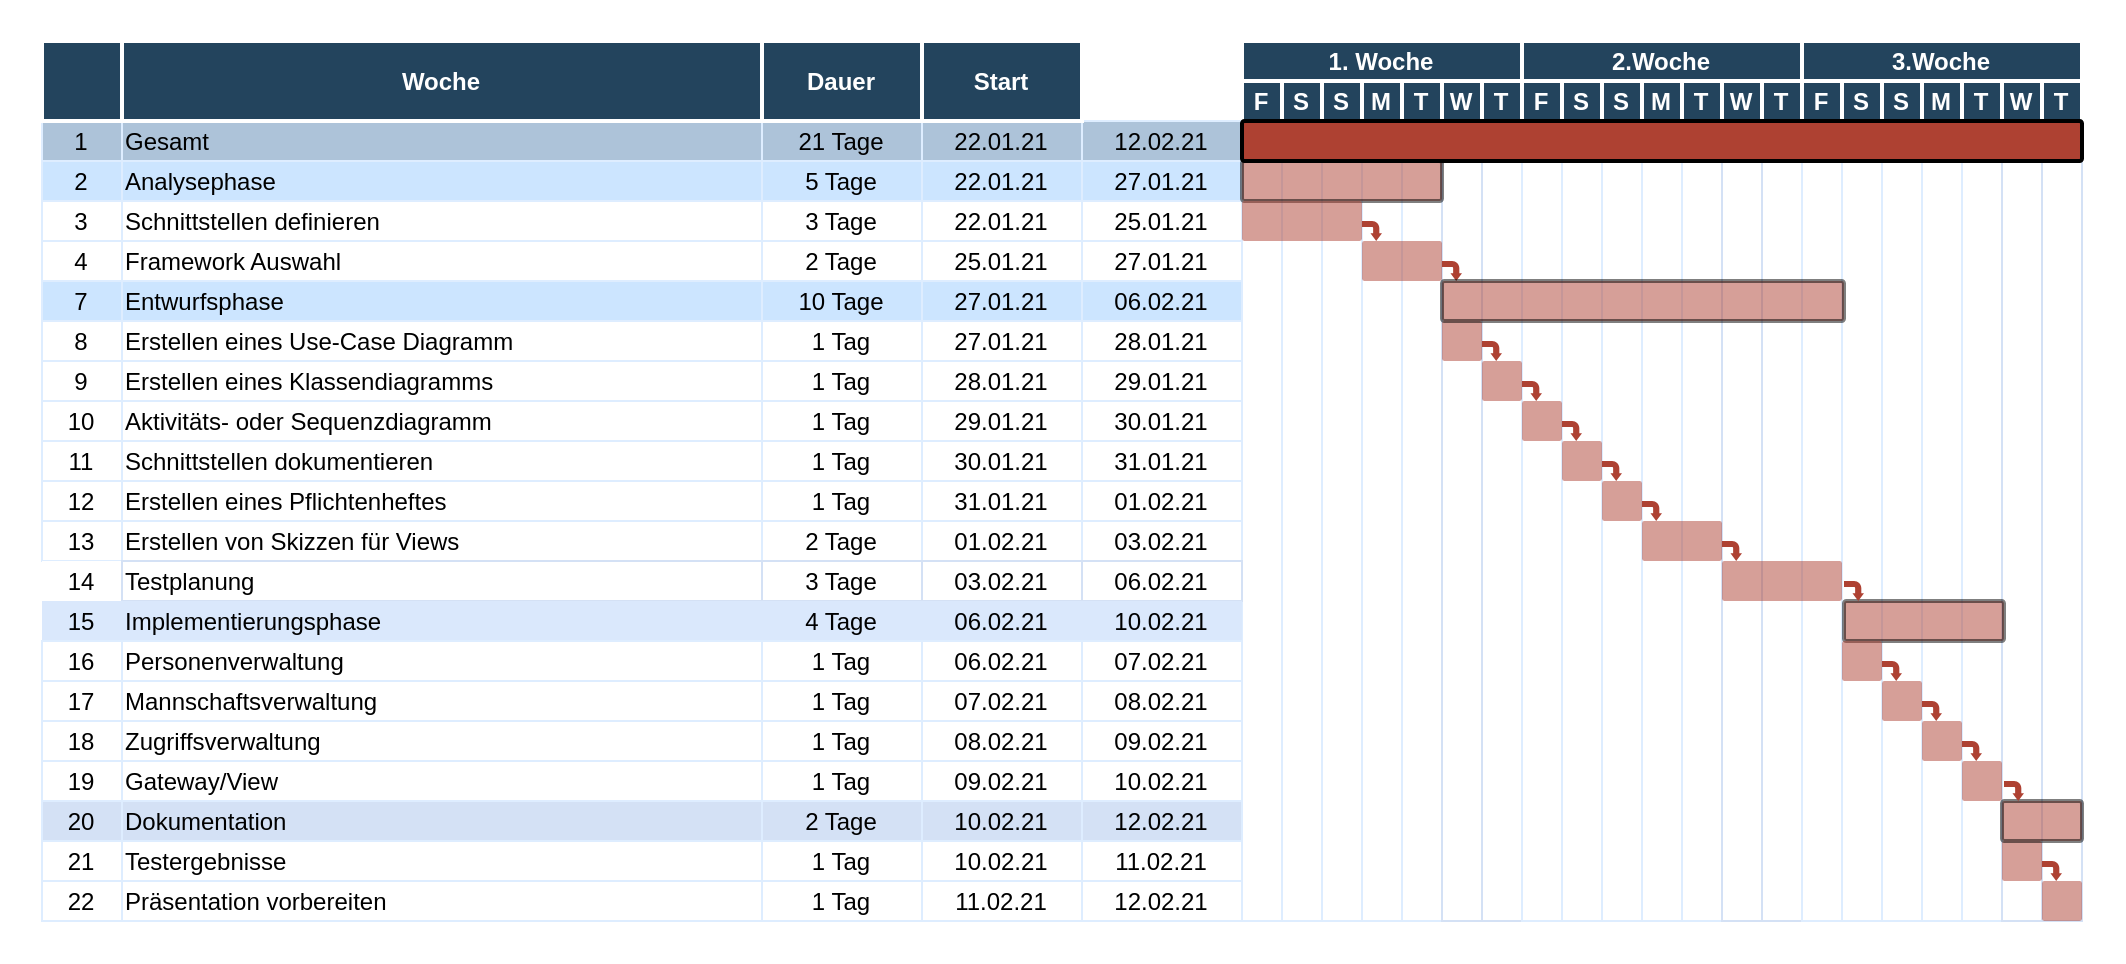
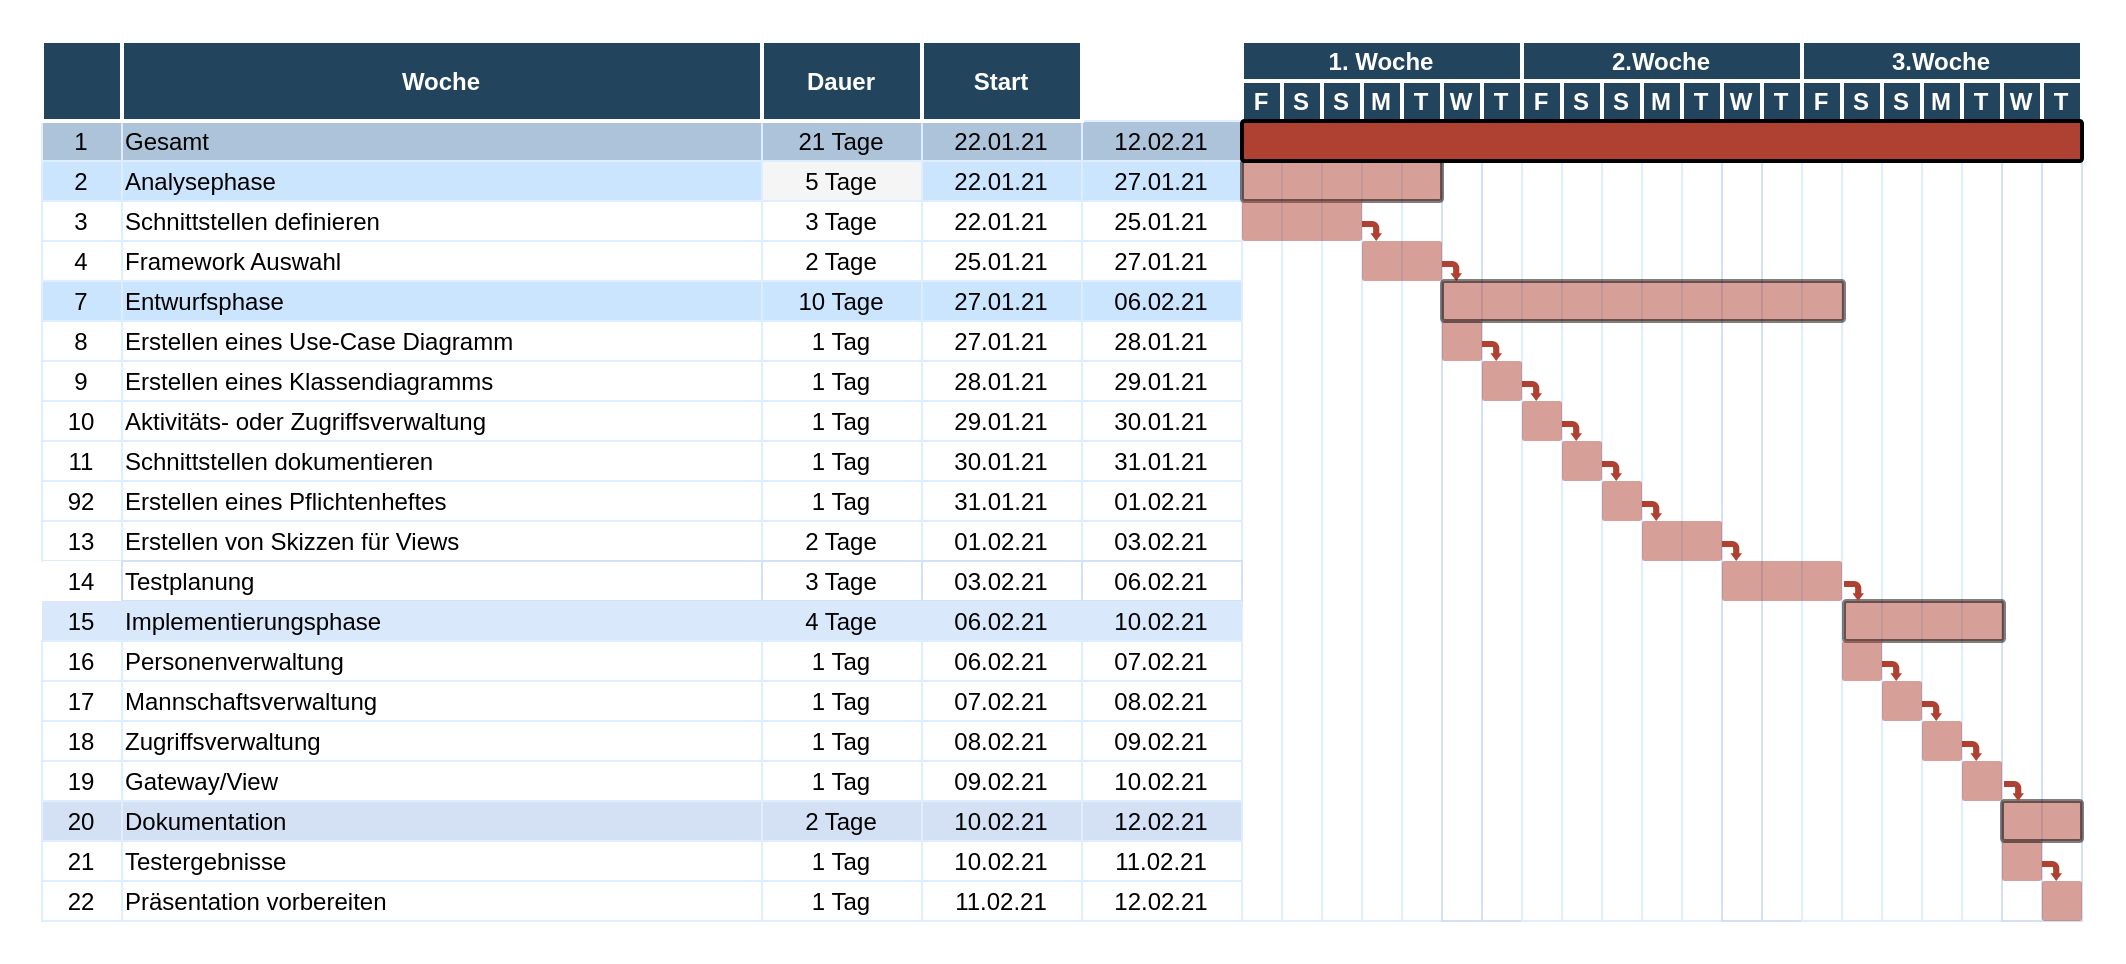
(842, 181) -> (842, 181)
(324, 422) -> (341, 422)
(81, 502) -> (81, 502)
